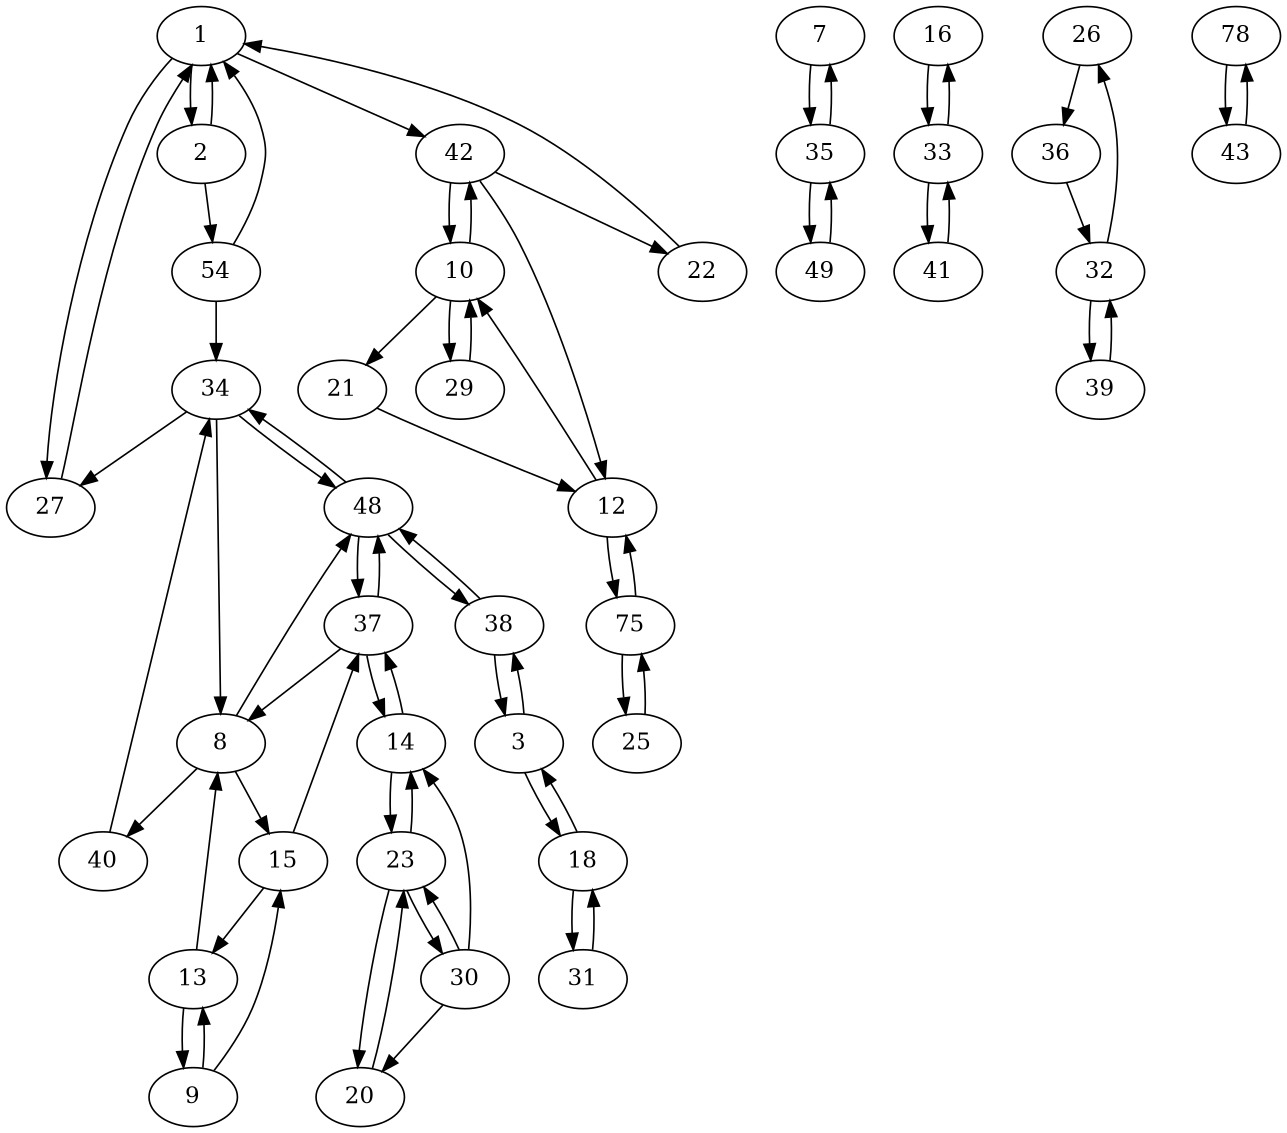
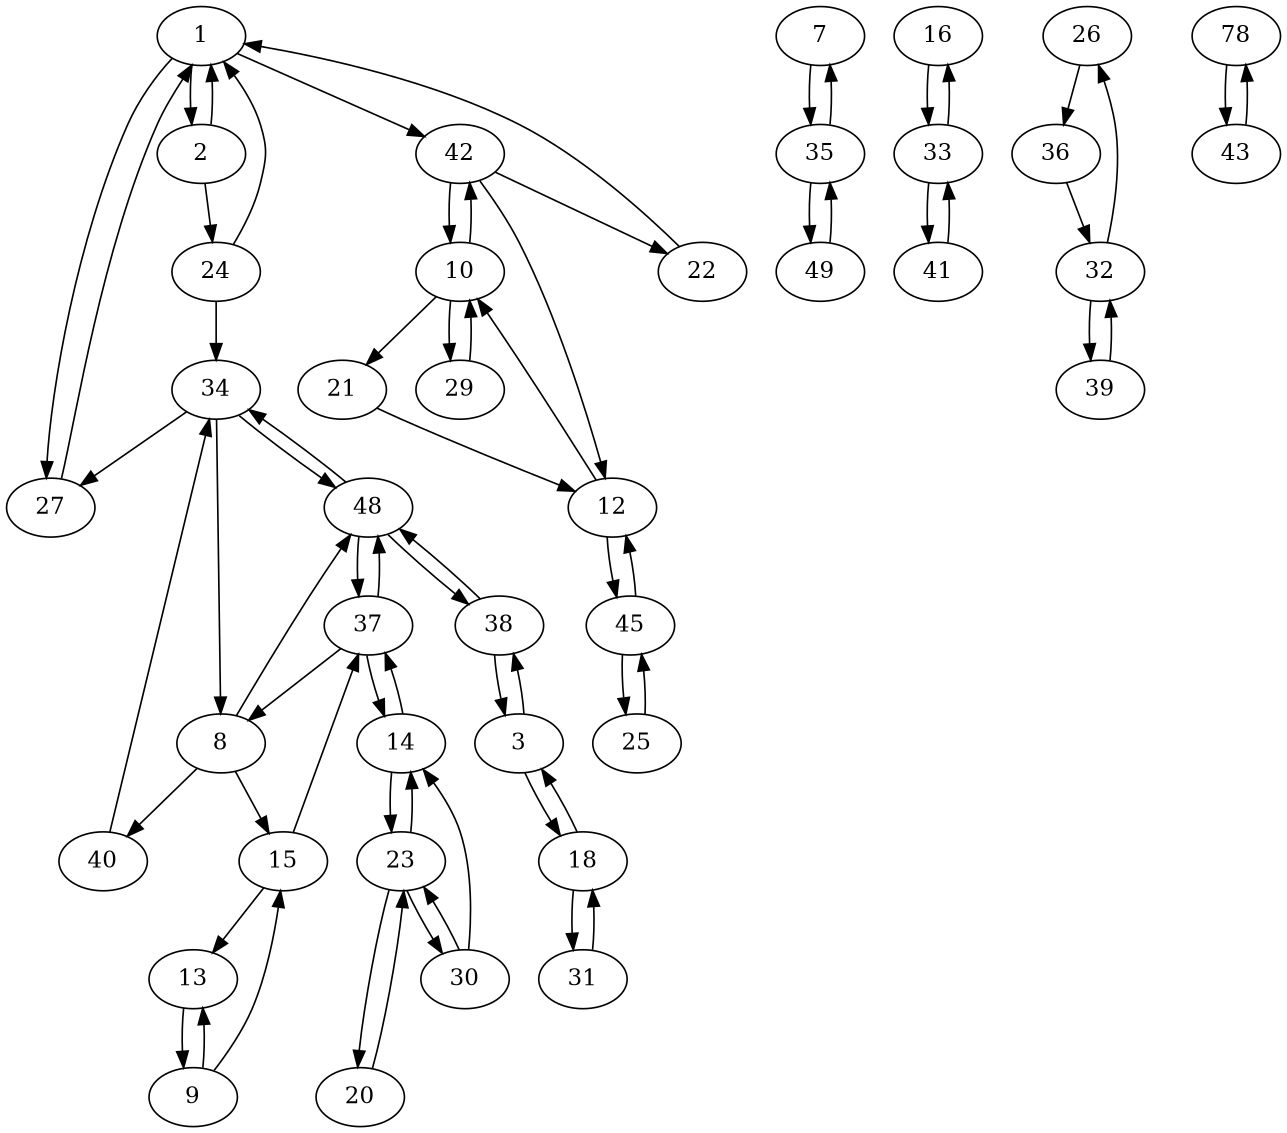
(216, 272) -> (216, 272)
(630, 626) -> (630, 626)
(206, 870) -> none
(418, 1032) -> none
